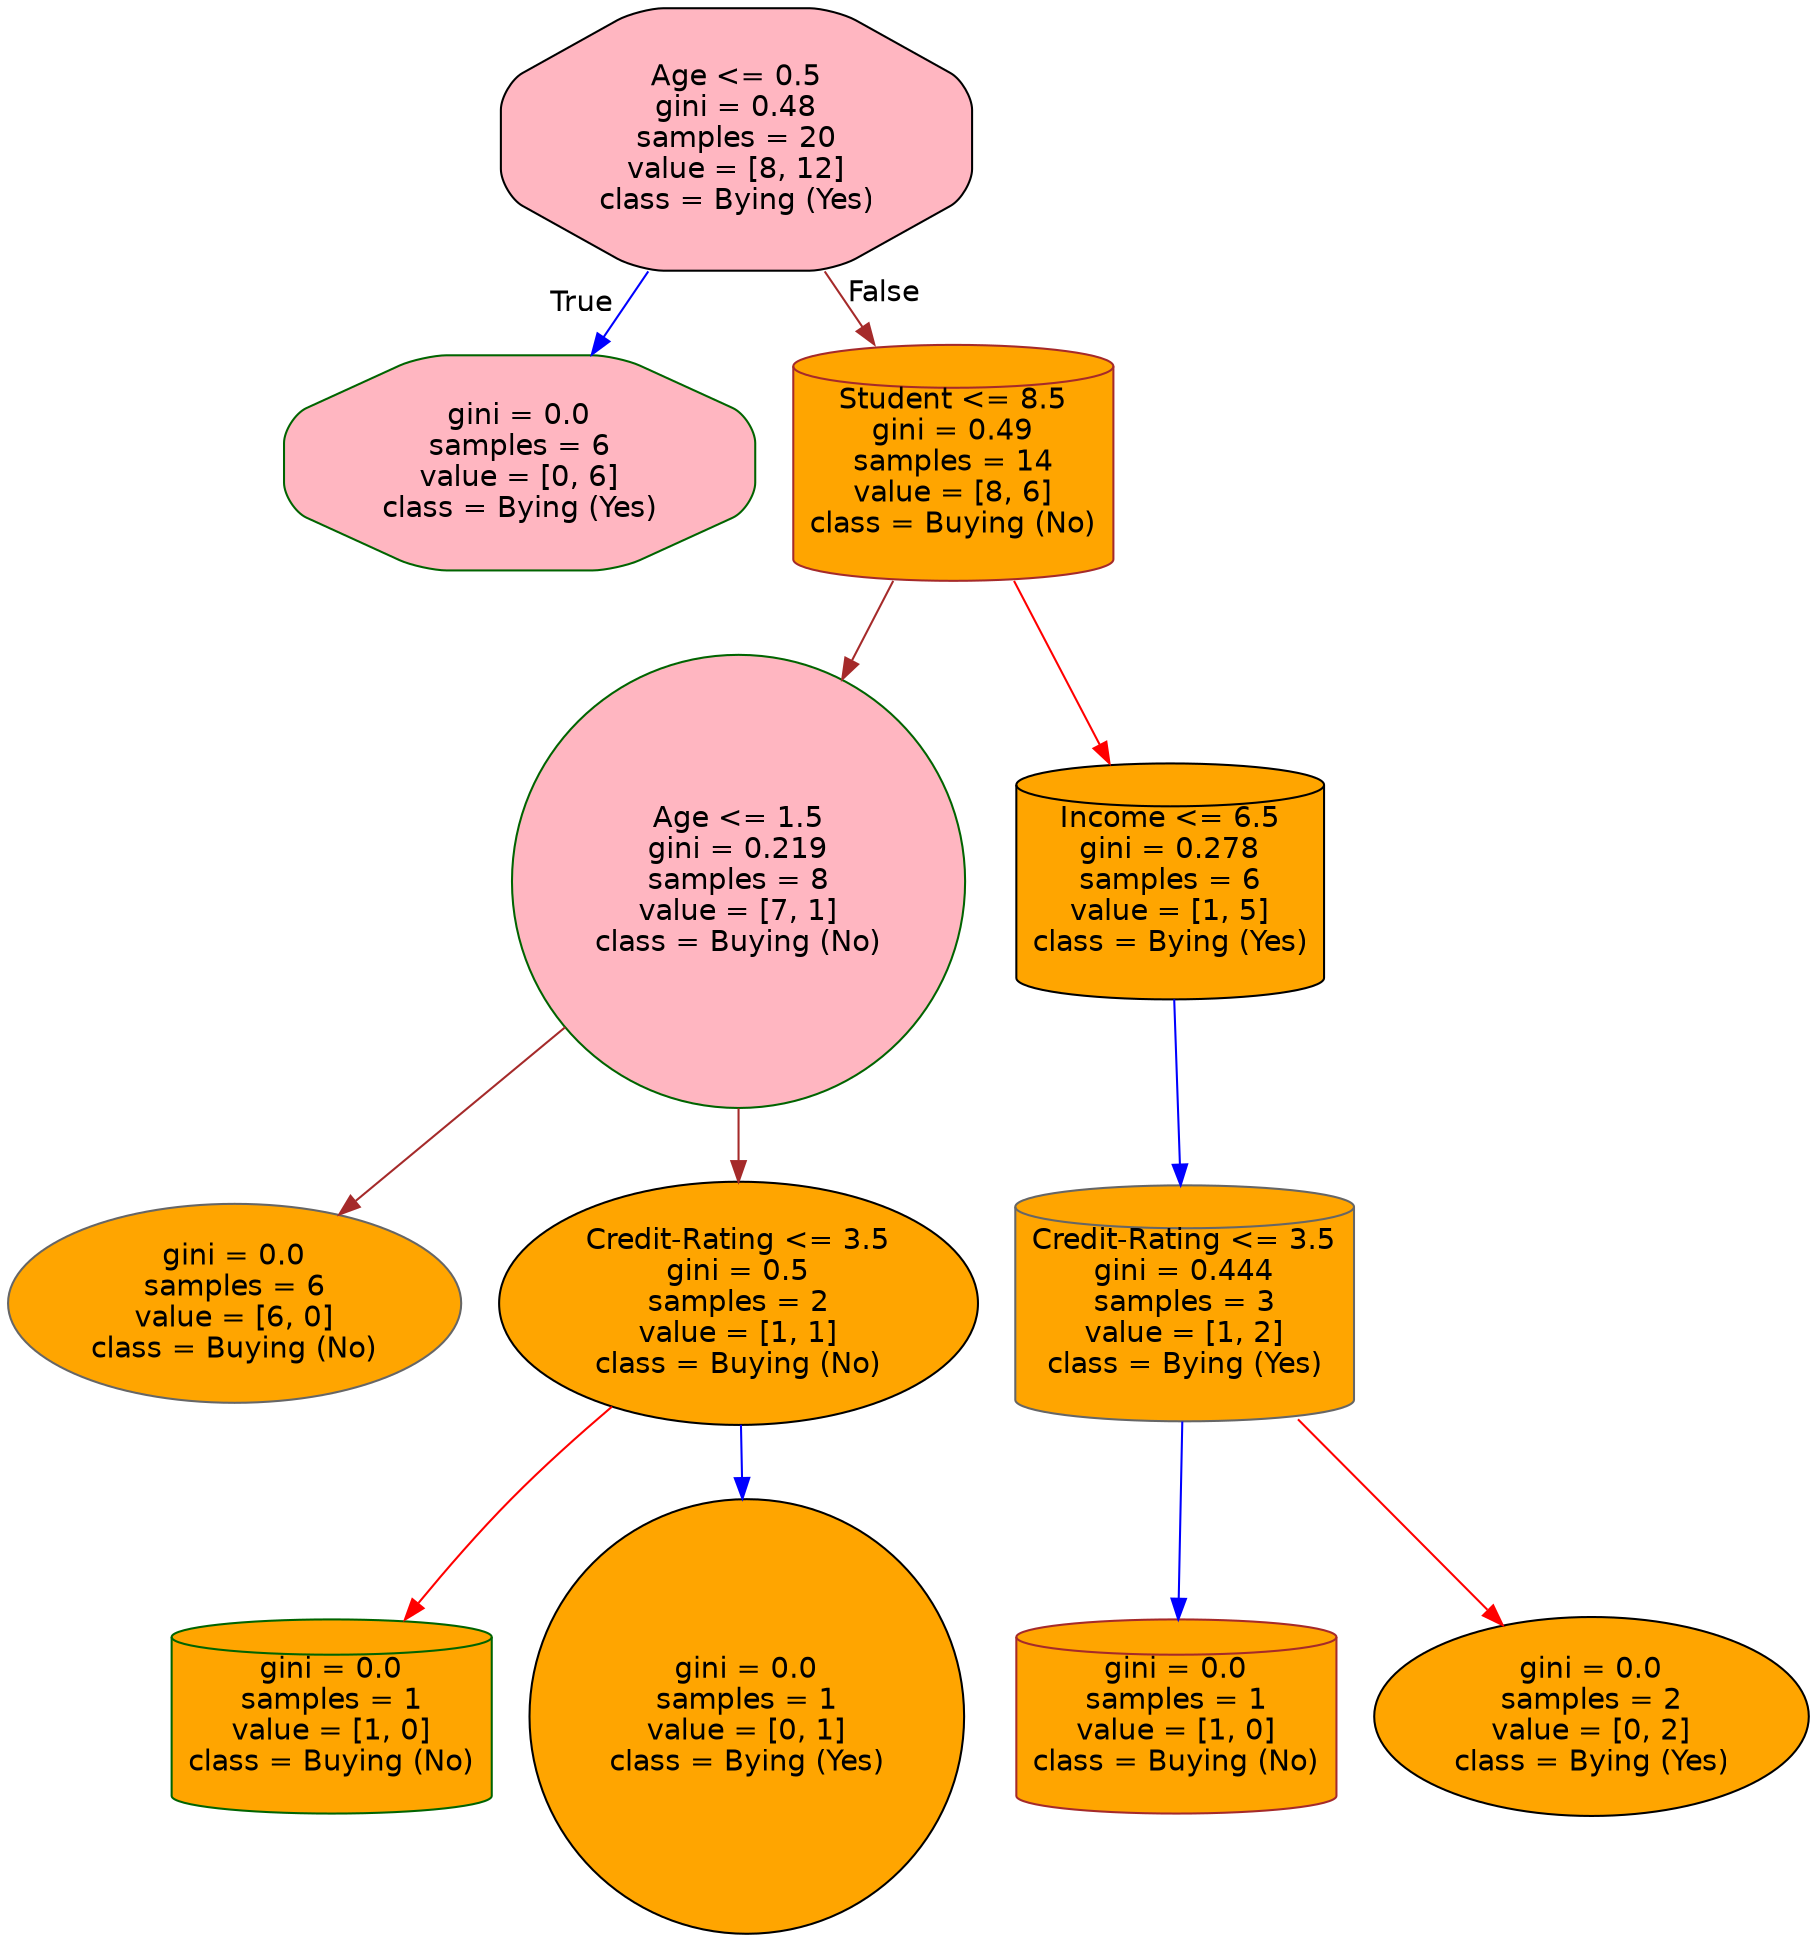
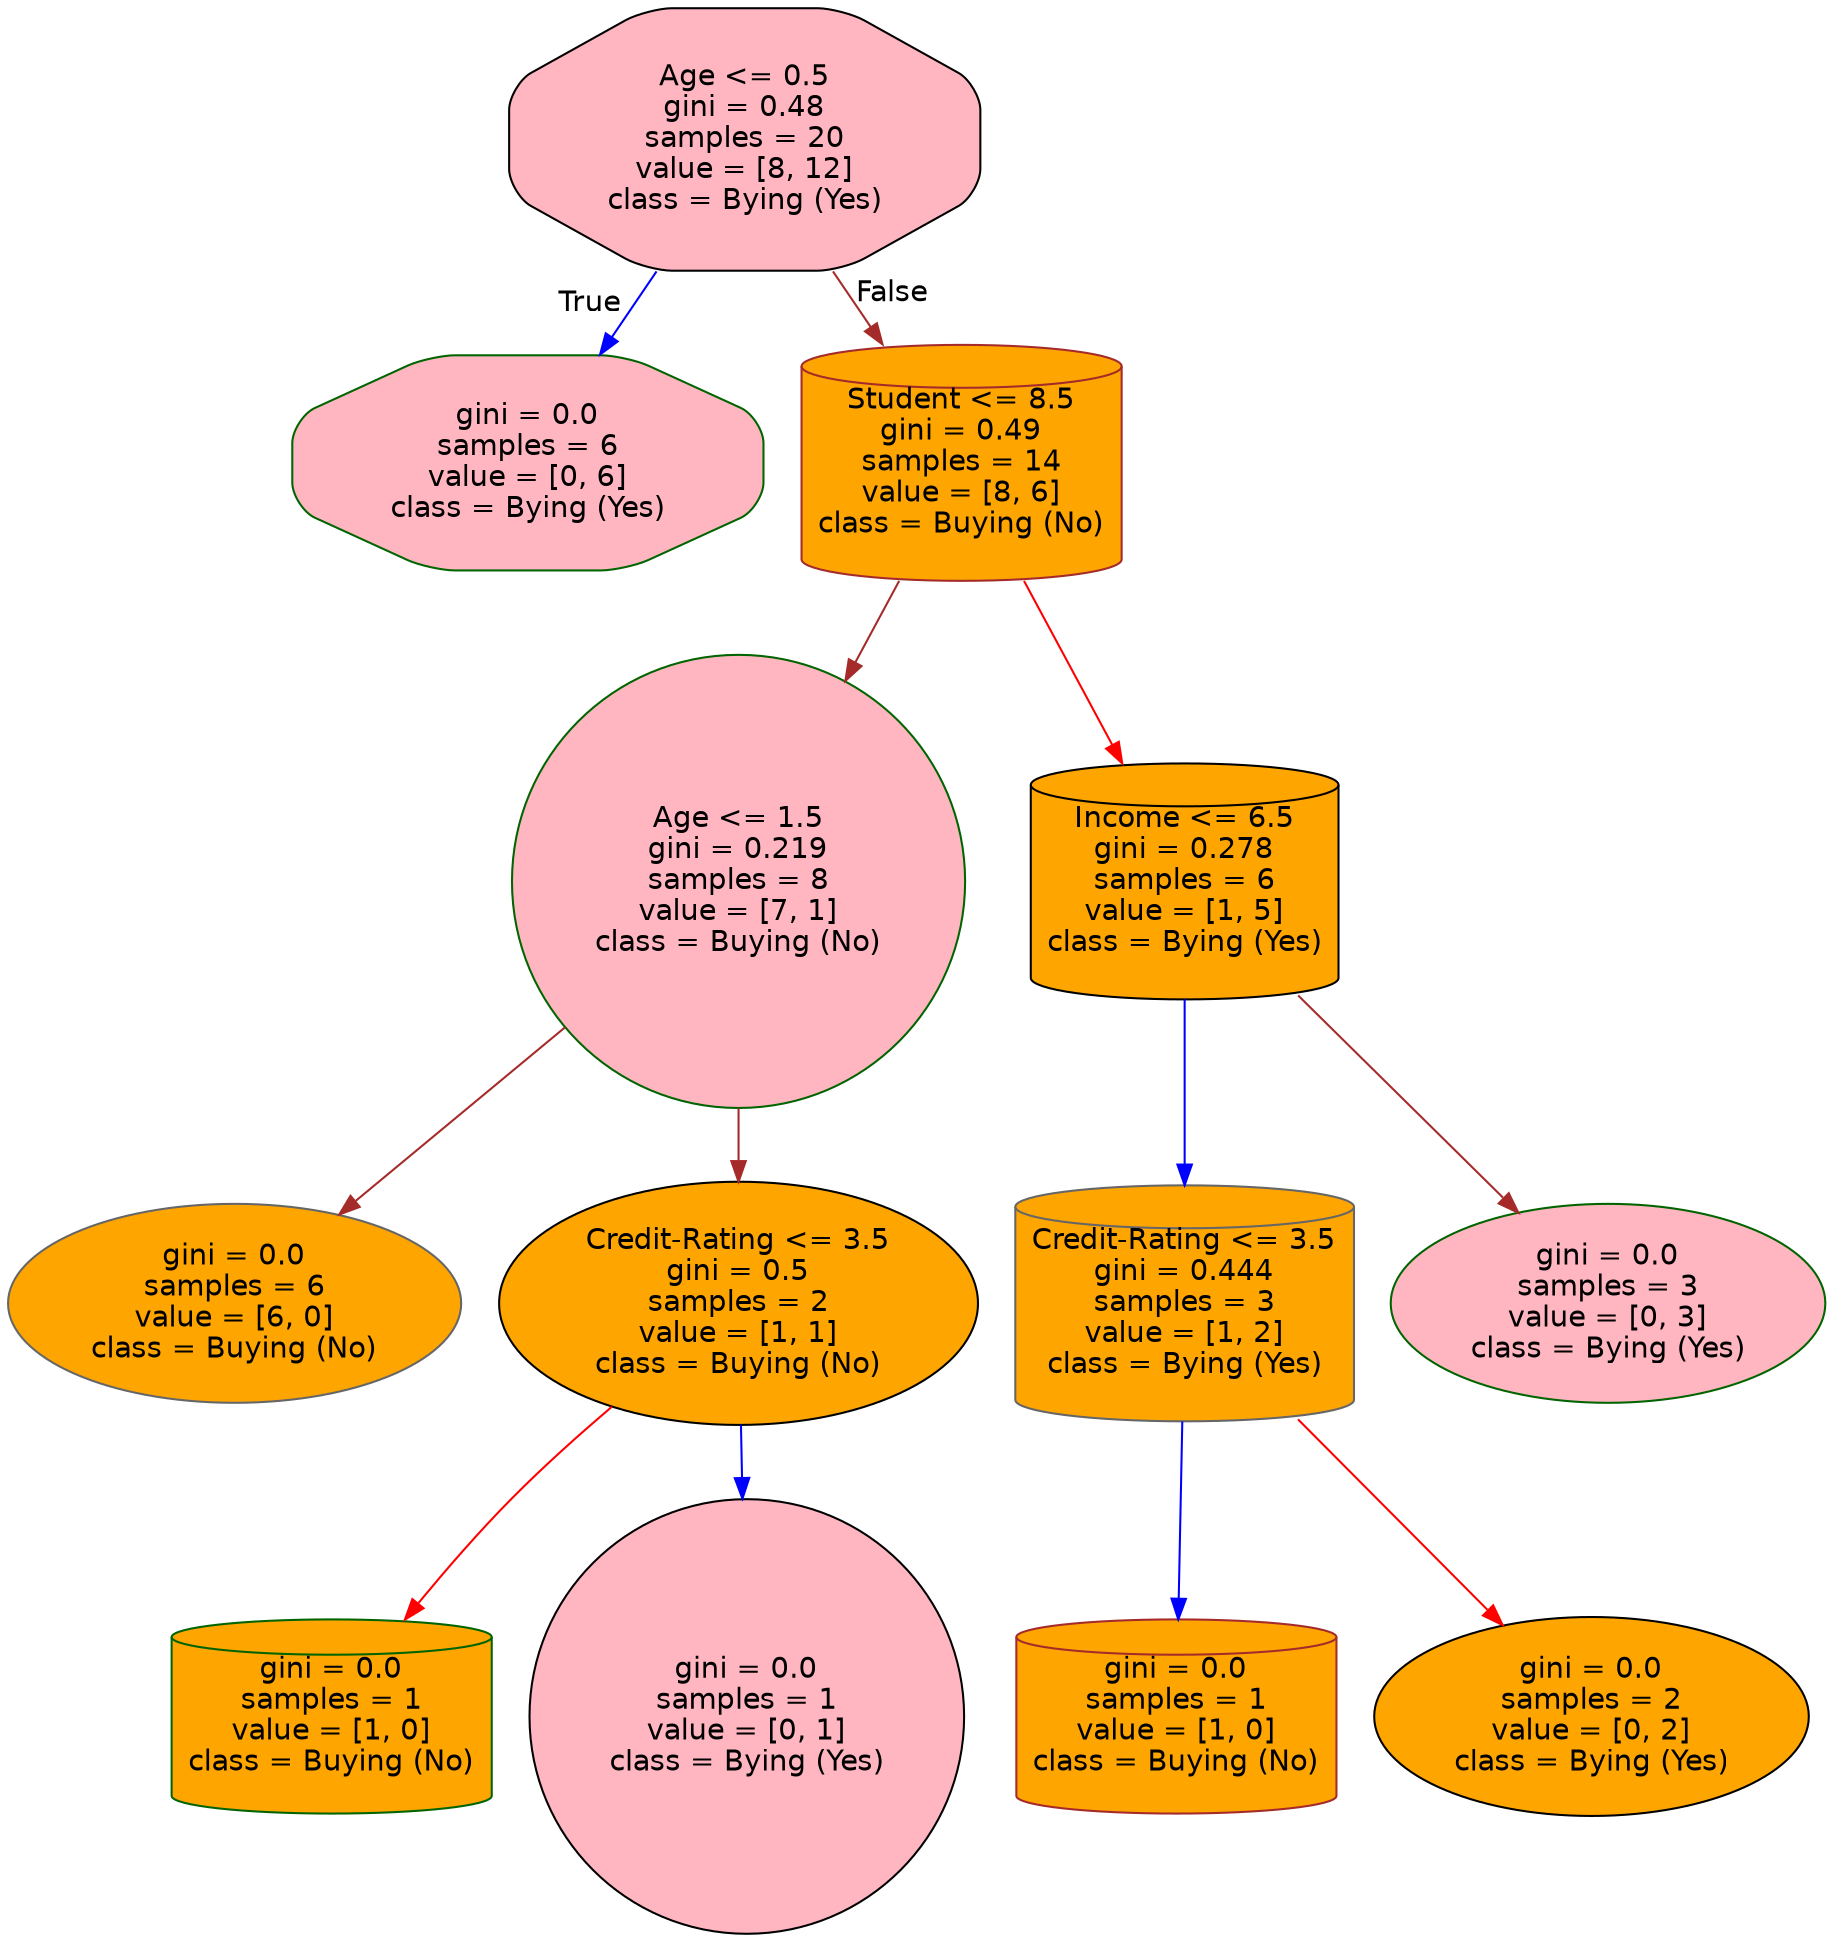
none -> (1608, 1303)
(747, 1716) -> (747, 1716)
